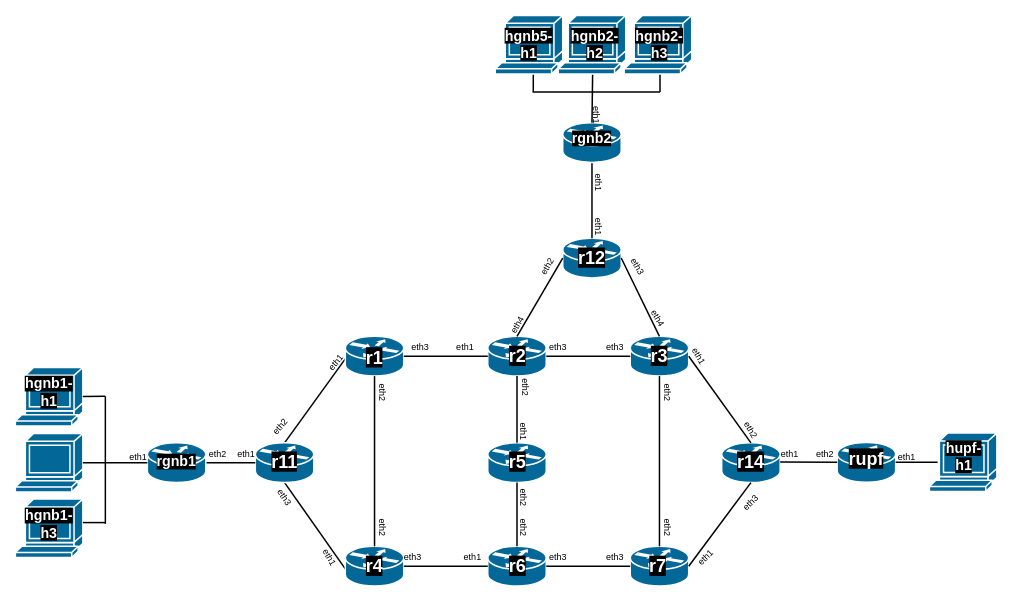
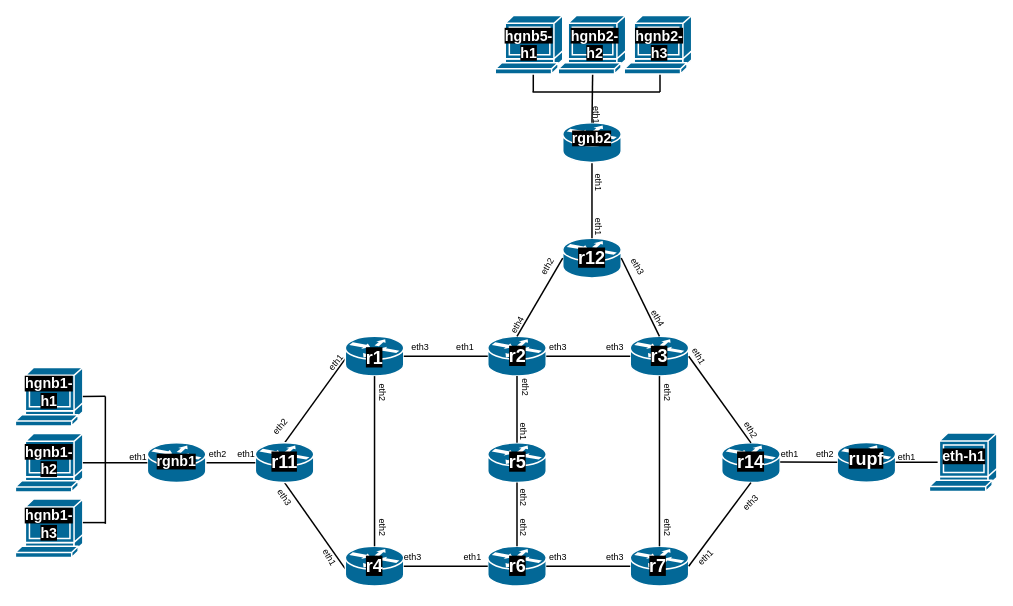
(964, 457) -> (964, 457)
none -> (49, 461)
